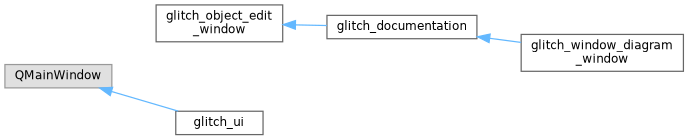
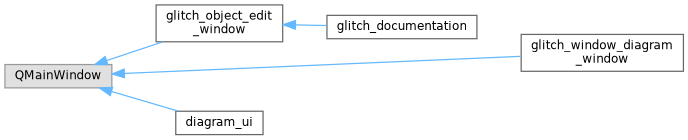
(506, 40) -> (323, 65)
none -> (135, 51)
(219, 123) -> (219, 123)
